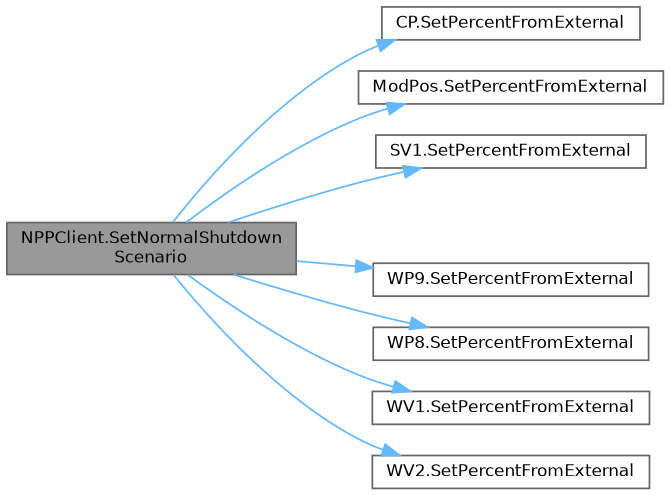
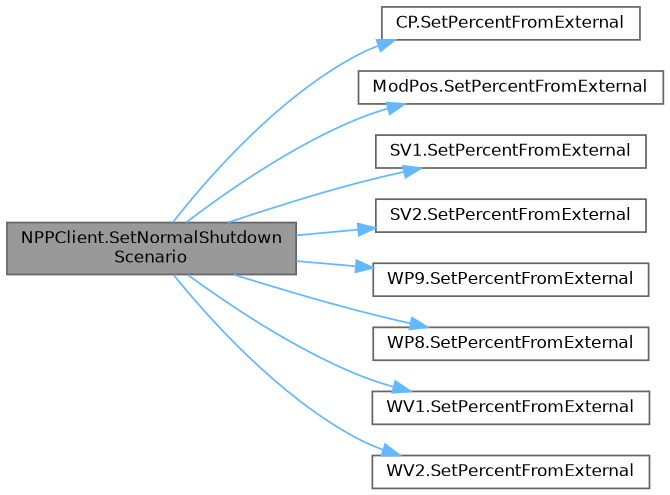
none -> (511, 216)
